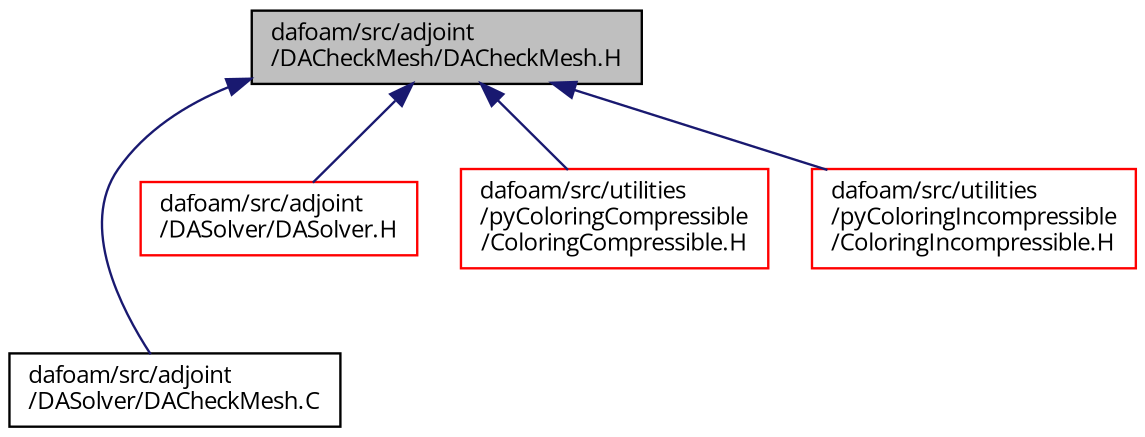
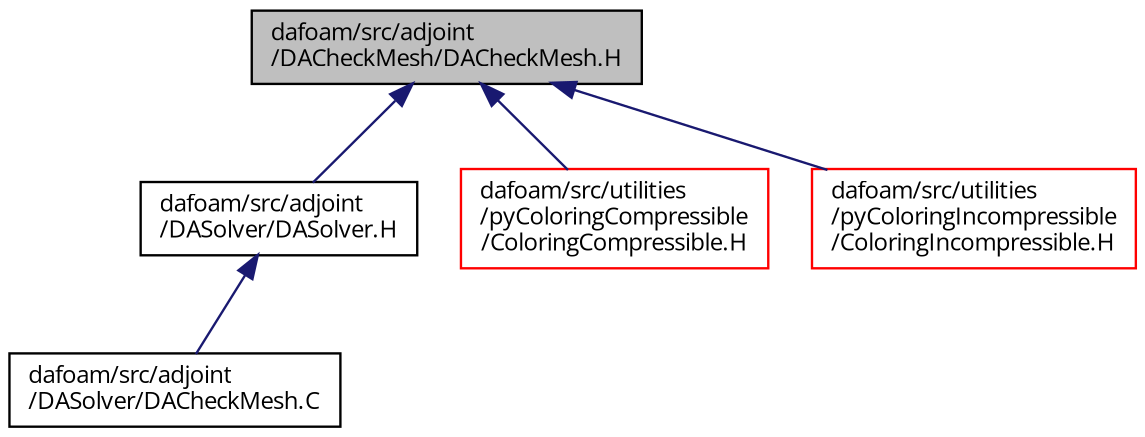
(106, 196) -> (221, 315)
(279, 219) -> (279, 219)
